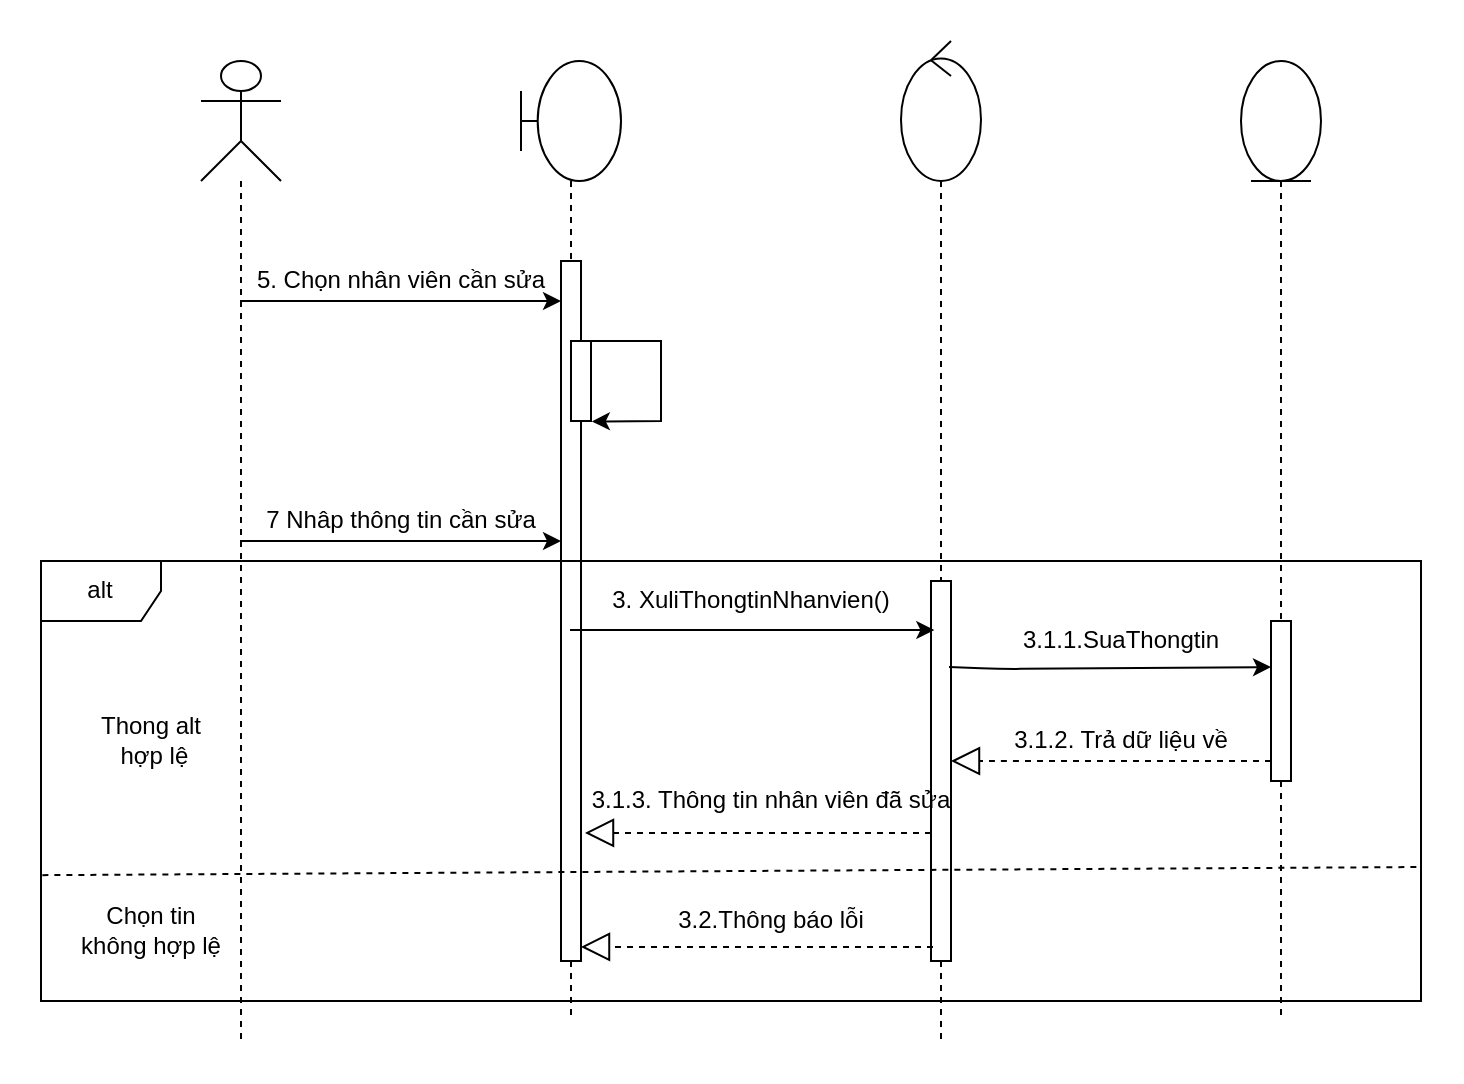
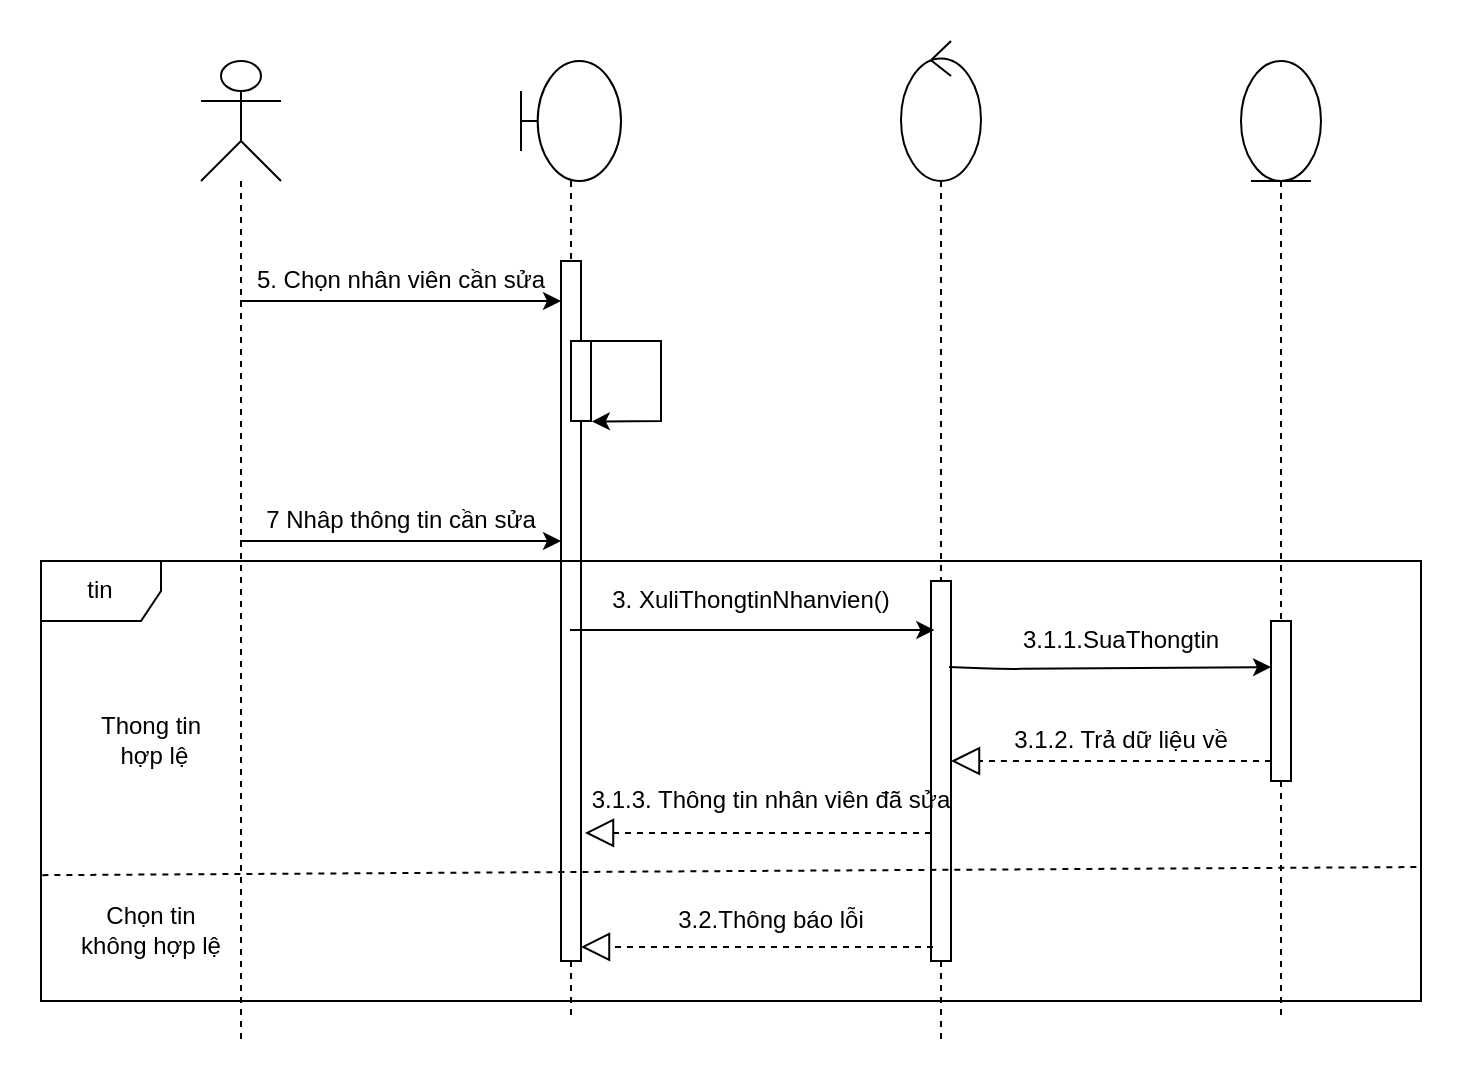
(101, 591) -> (101, 591)
(152, 741) -> (152, 741)
